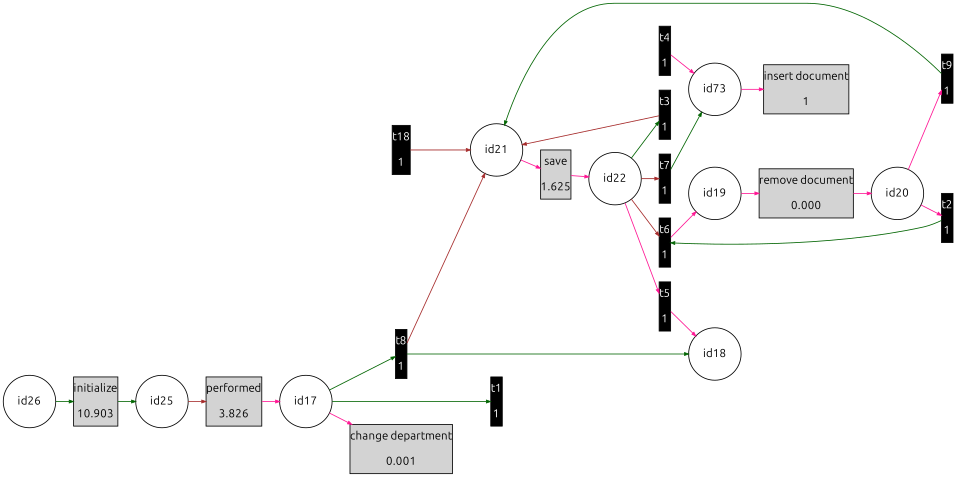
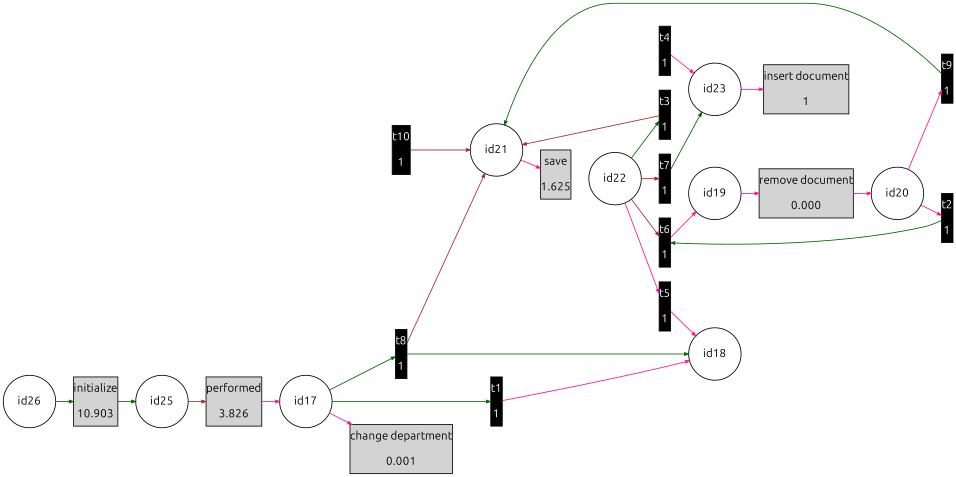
(715, 89) -> (715, 89)
(401, 150) -> (401, 150)
(578, 176) -> none
none -> (594, 382)
